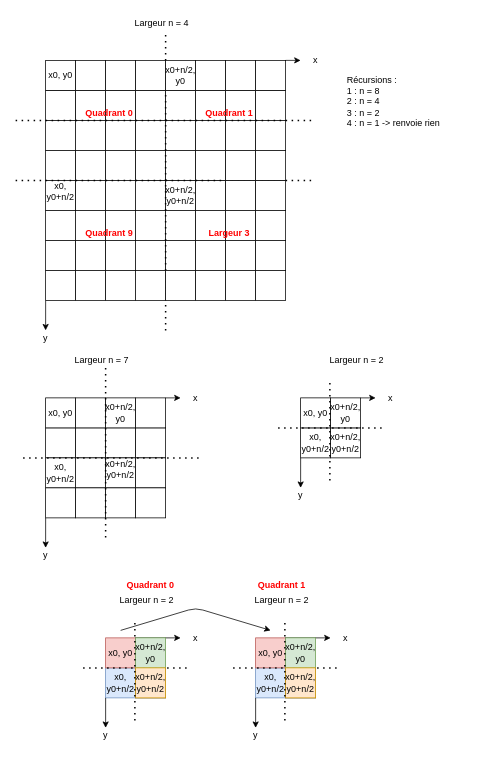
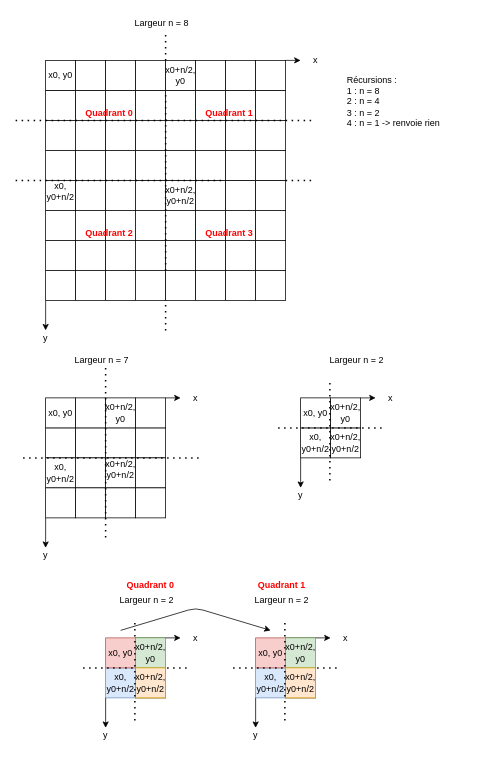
(162, 23) -> (162, 23)
(109, 233) -> (109, 233)
(229, 233) -> (229, 233)
